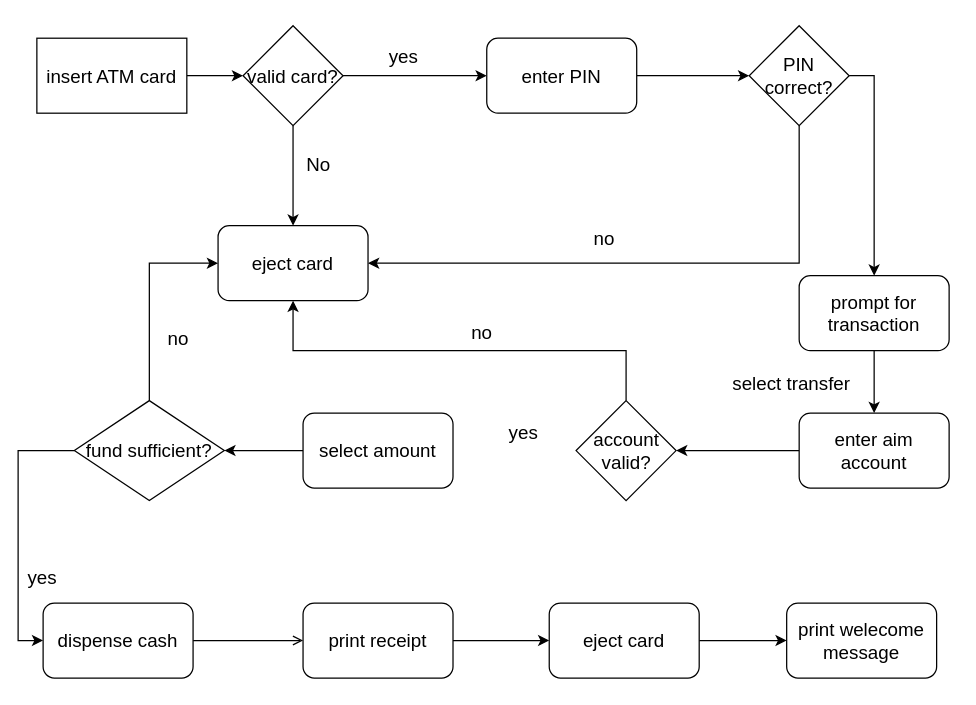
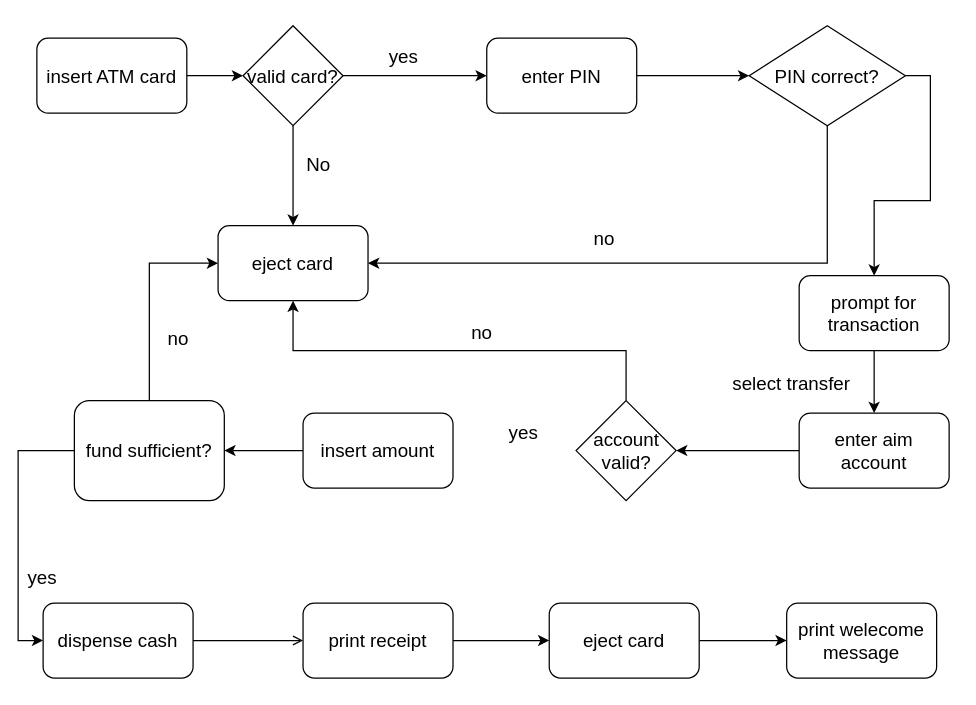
(112, 76) -> (112, 76)
(799, 76) -> (828, 76)
(149, 451) -> (149, 451)
(378, 451) -> (378, 451)
